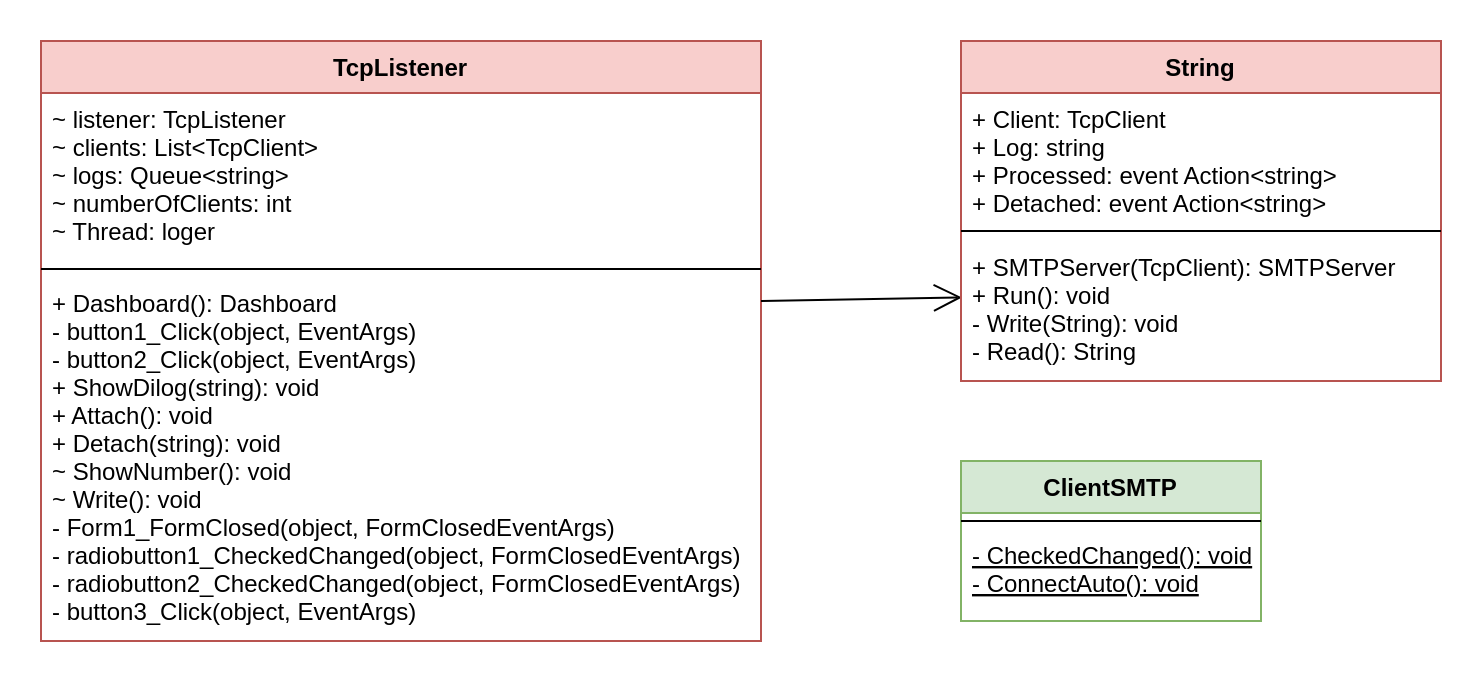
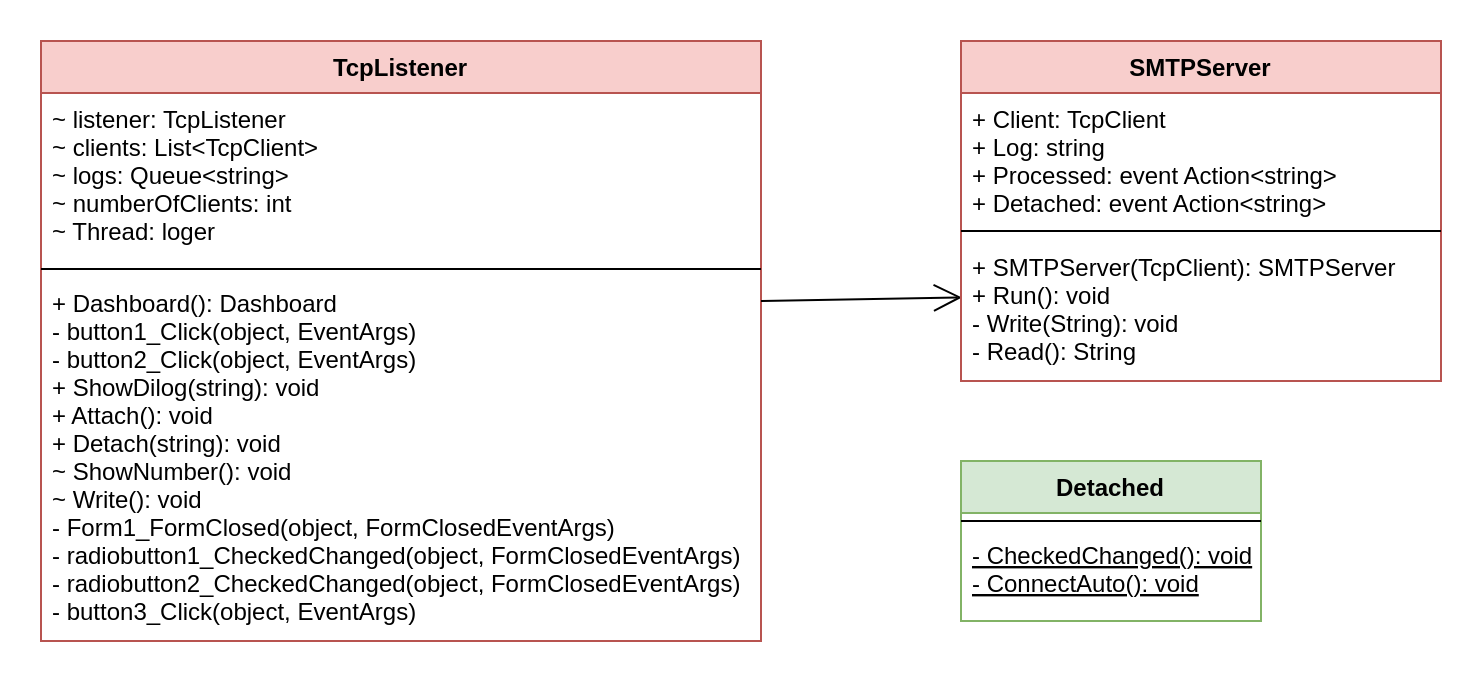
(1200, 68) -> (1200, 68)
(1110, 488) -> (1110, 488)
